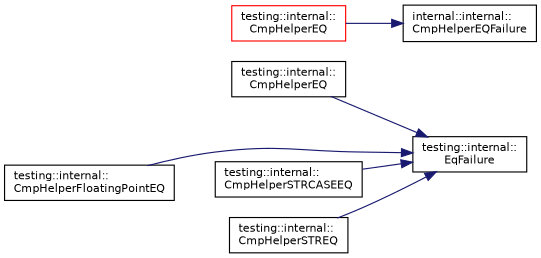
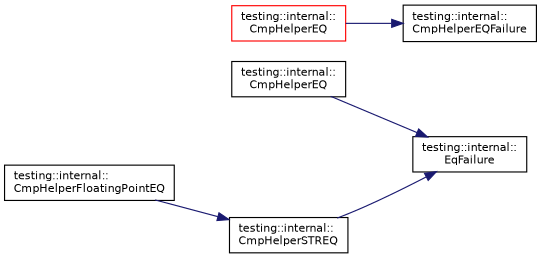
(470, 23) -> (470, 23)
(274, 148) -> (186, 208)
(289, 179) -> none
